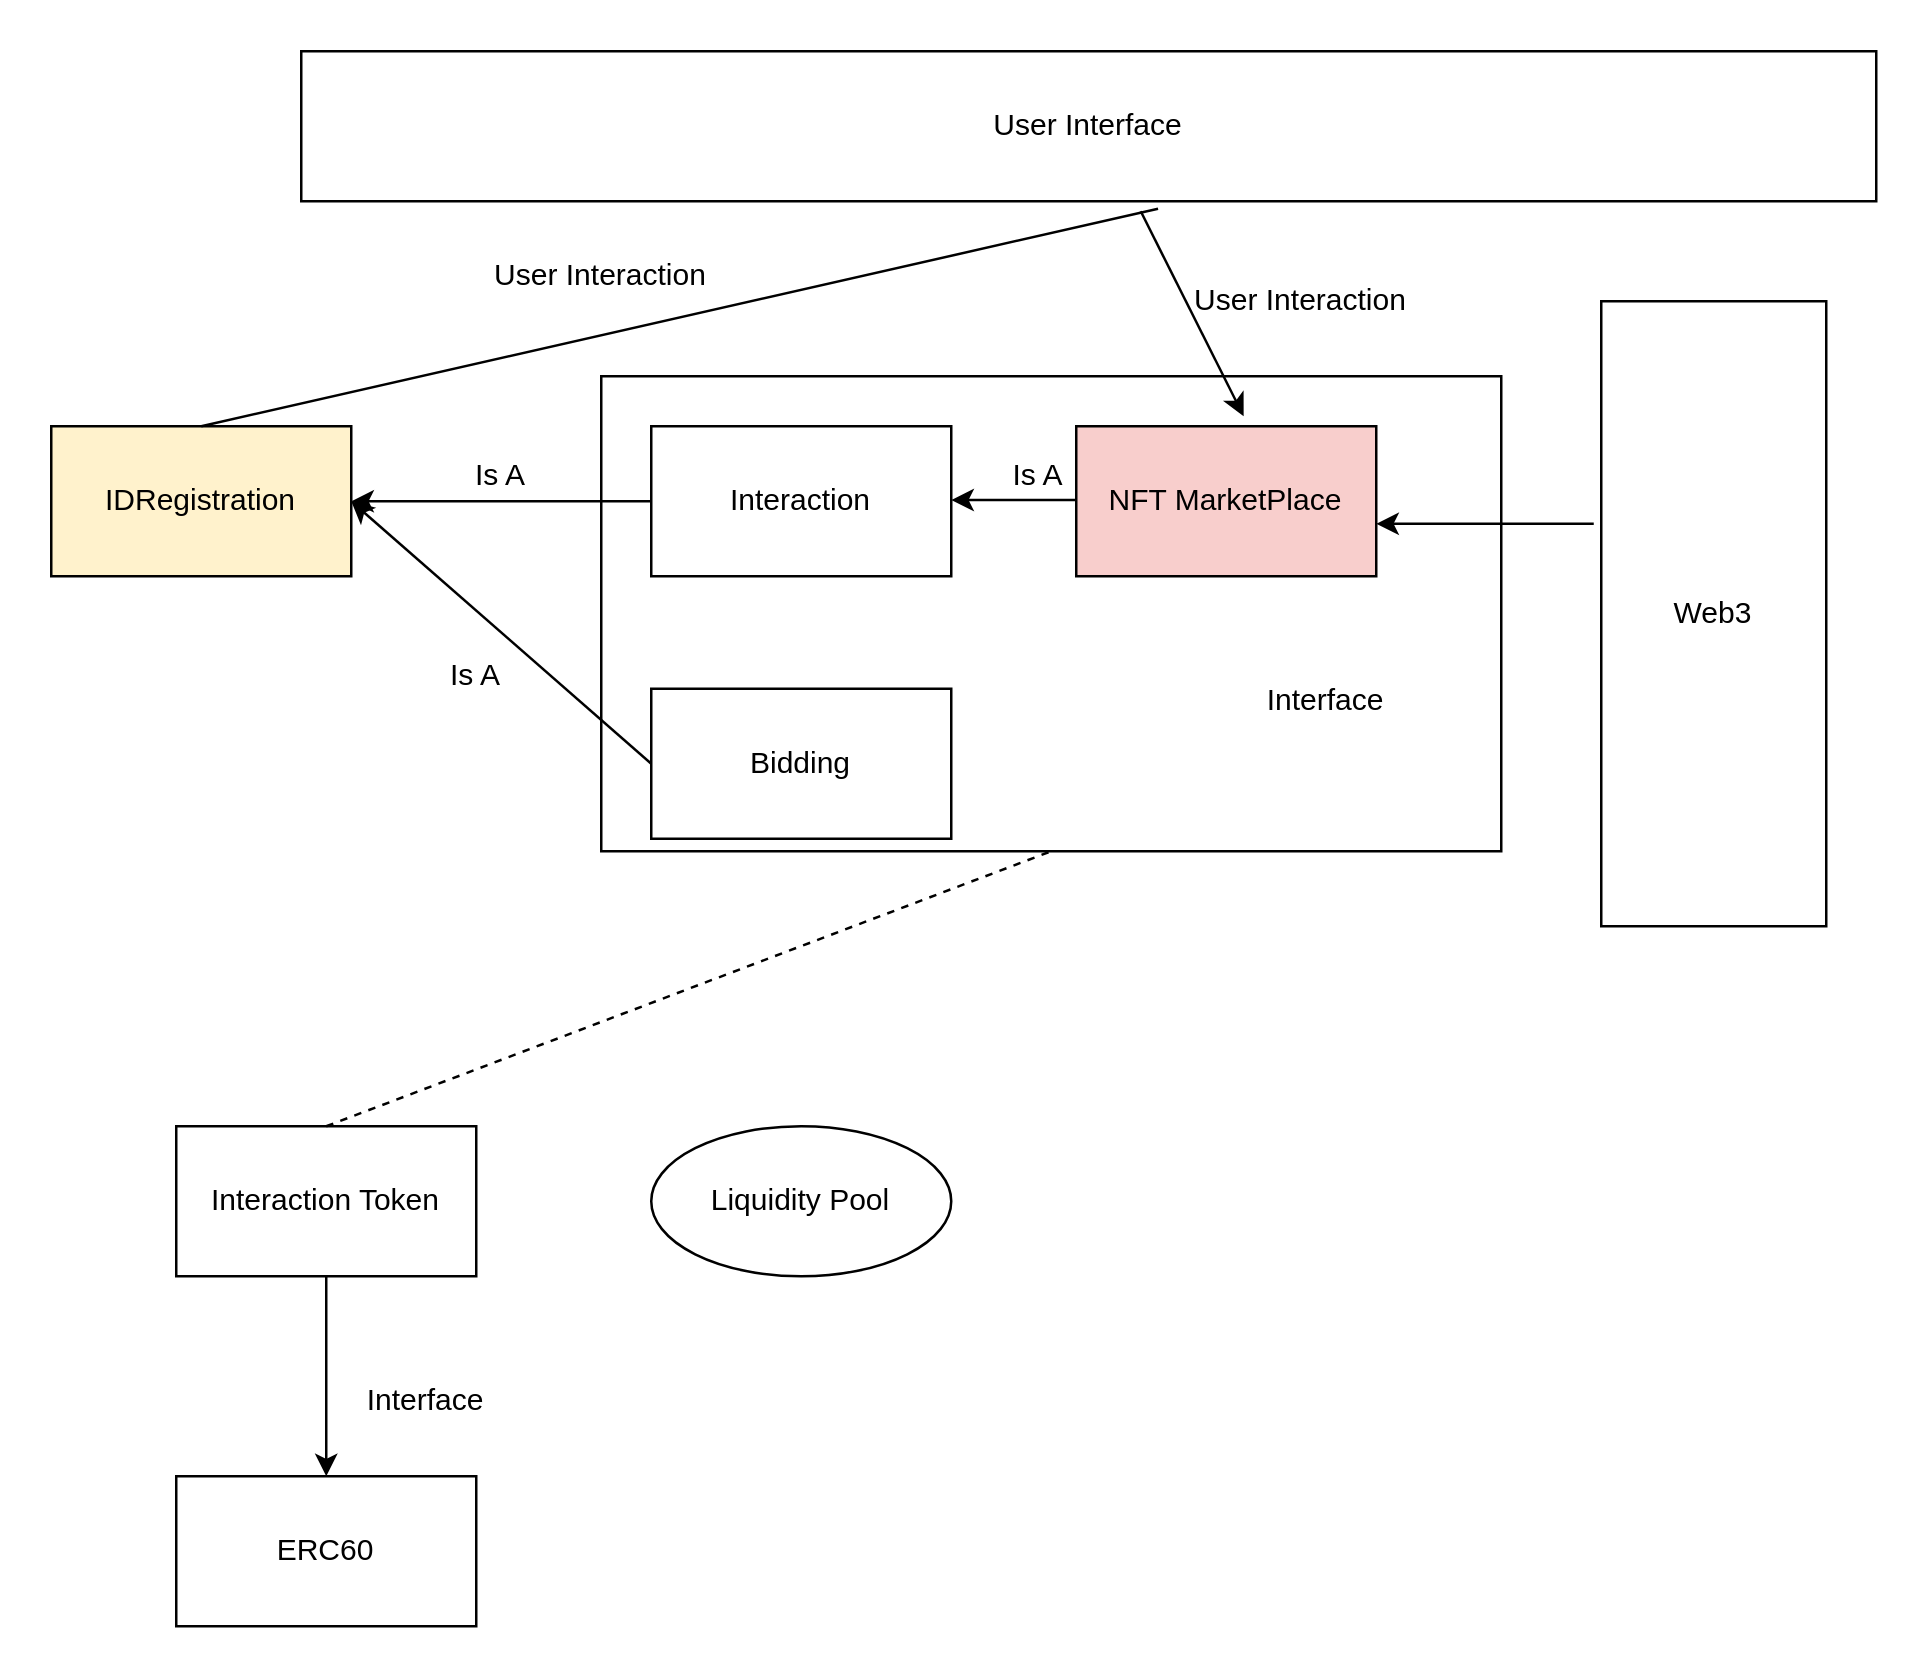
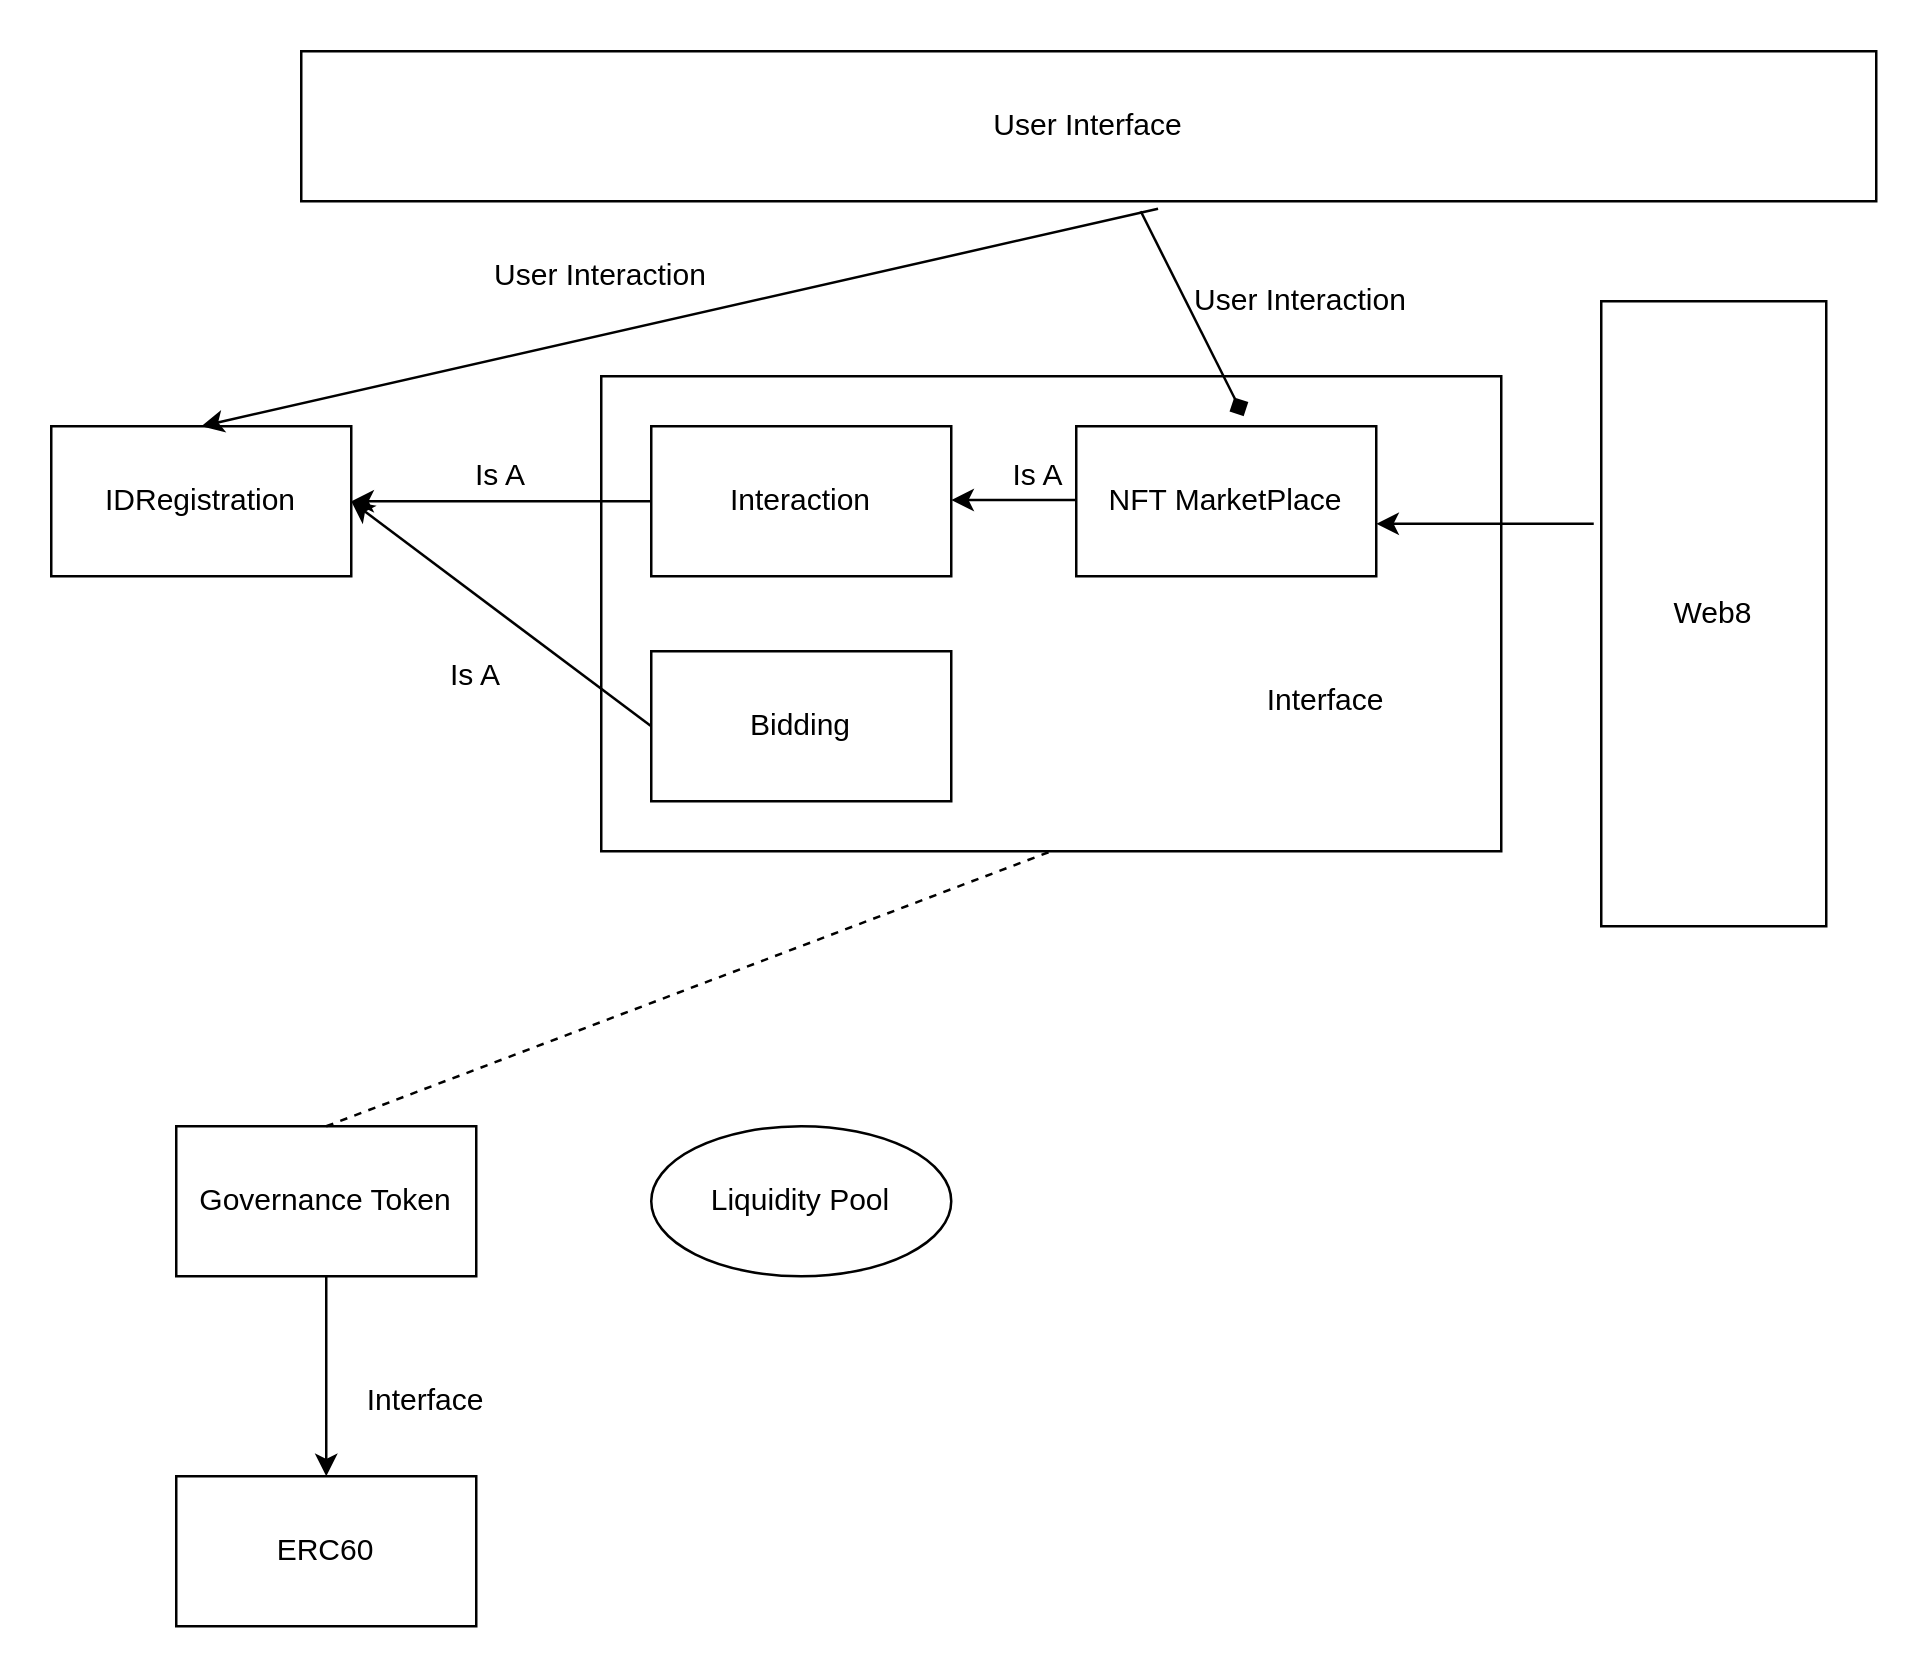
(1235, 398) -> (1234, 397)
(213, 424) -> (219, 422)
(201, 501) -> (201, 501)
(1226, 501) -> (1226, 501)
(1714, 614) -> (1714, 614)
(801, 764) -> (801, 726)
(326, 1201) -> (326, 1201)
